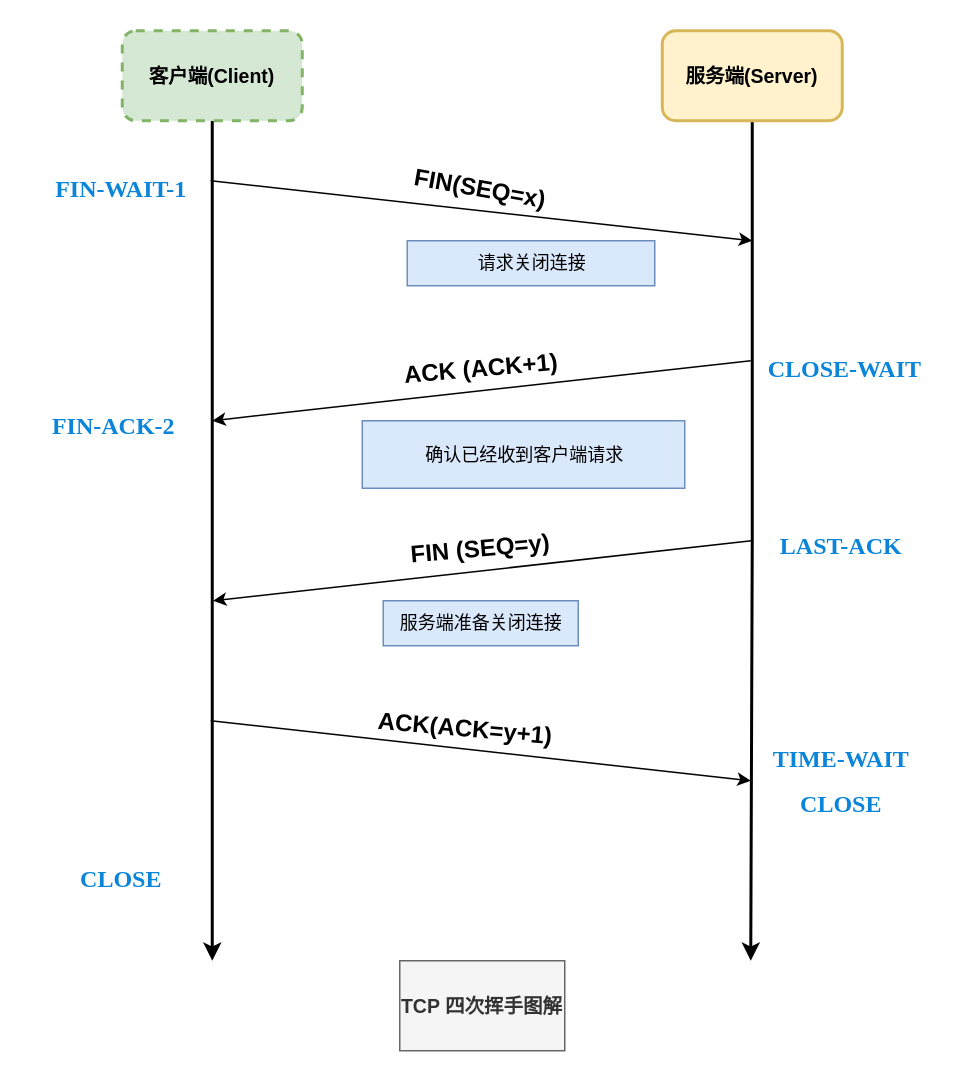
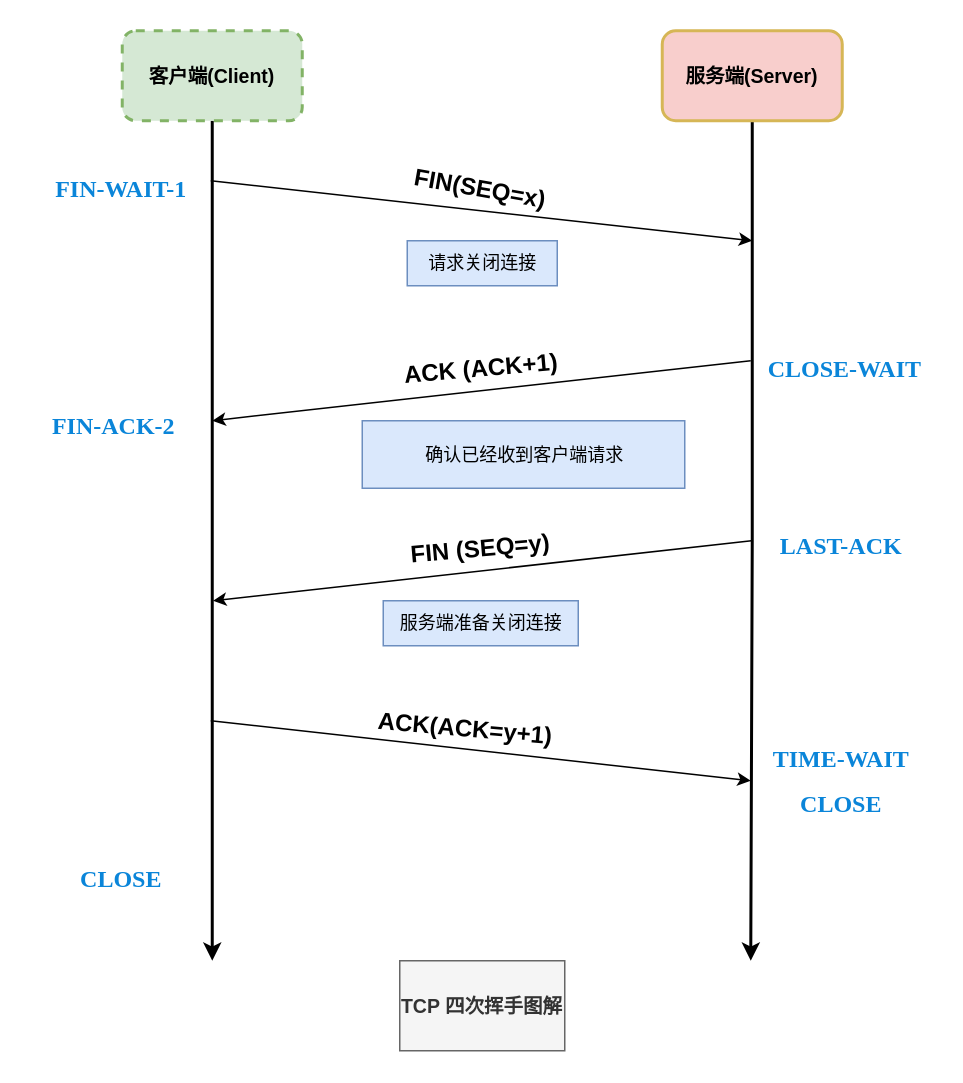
(752, 76) -> (752, 76)
(531, 263) -> (482, 263)
